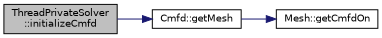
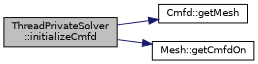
(254, 19) -> (130, 41)
